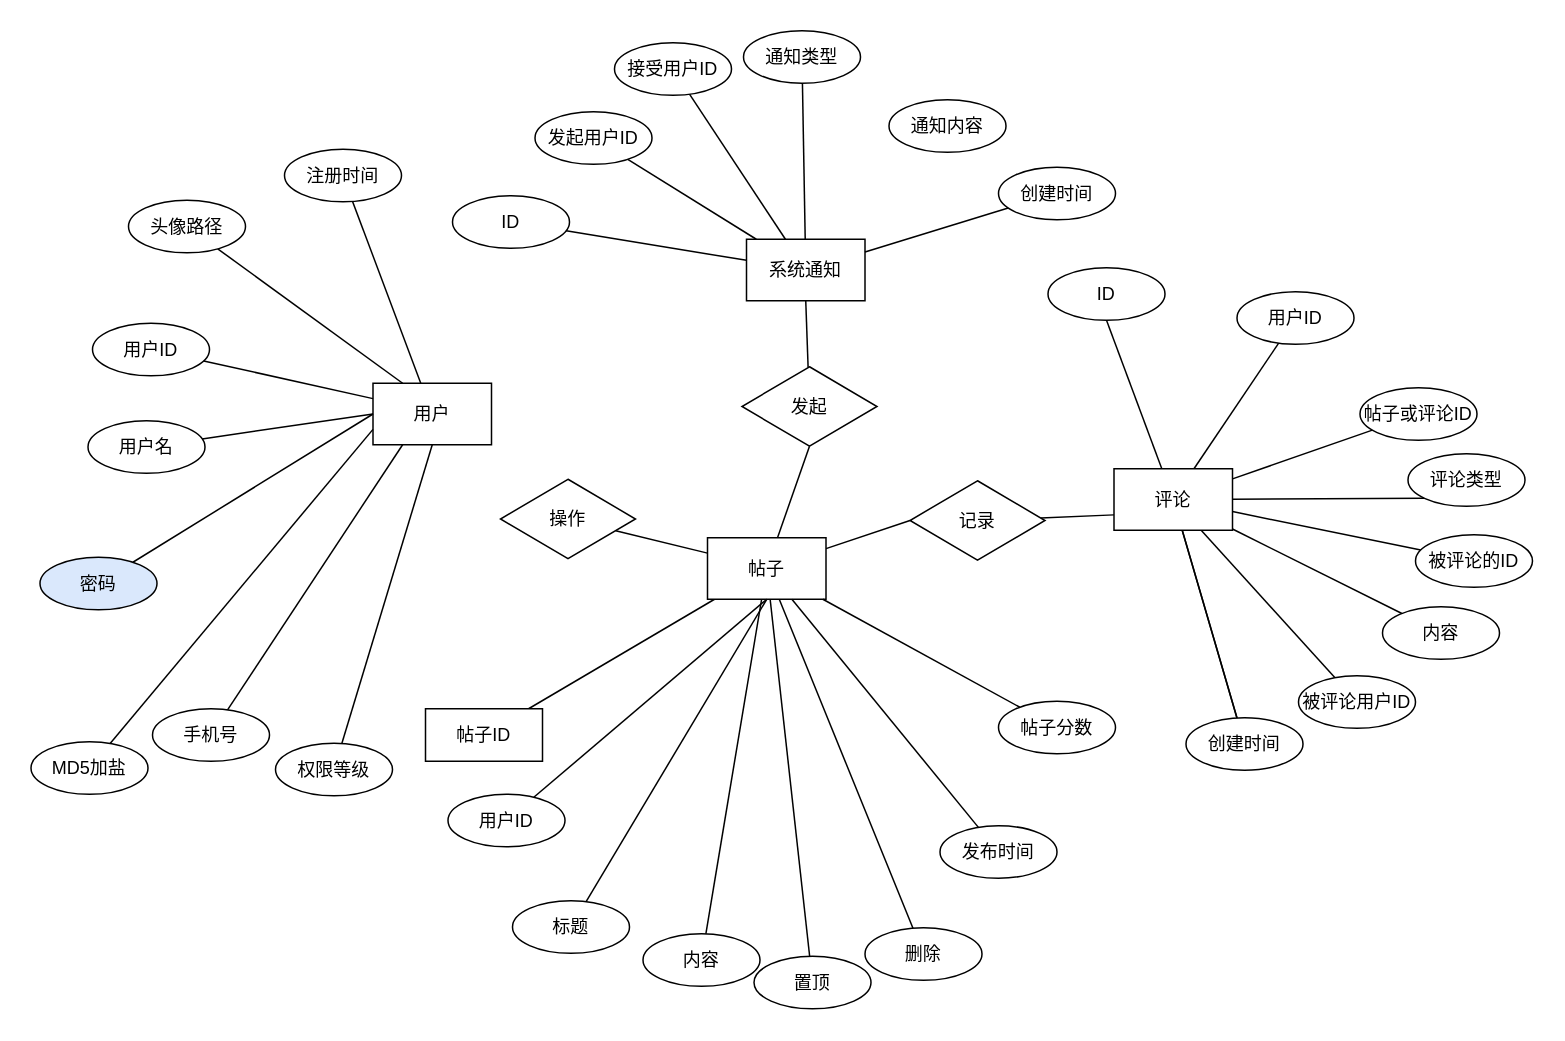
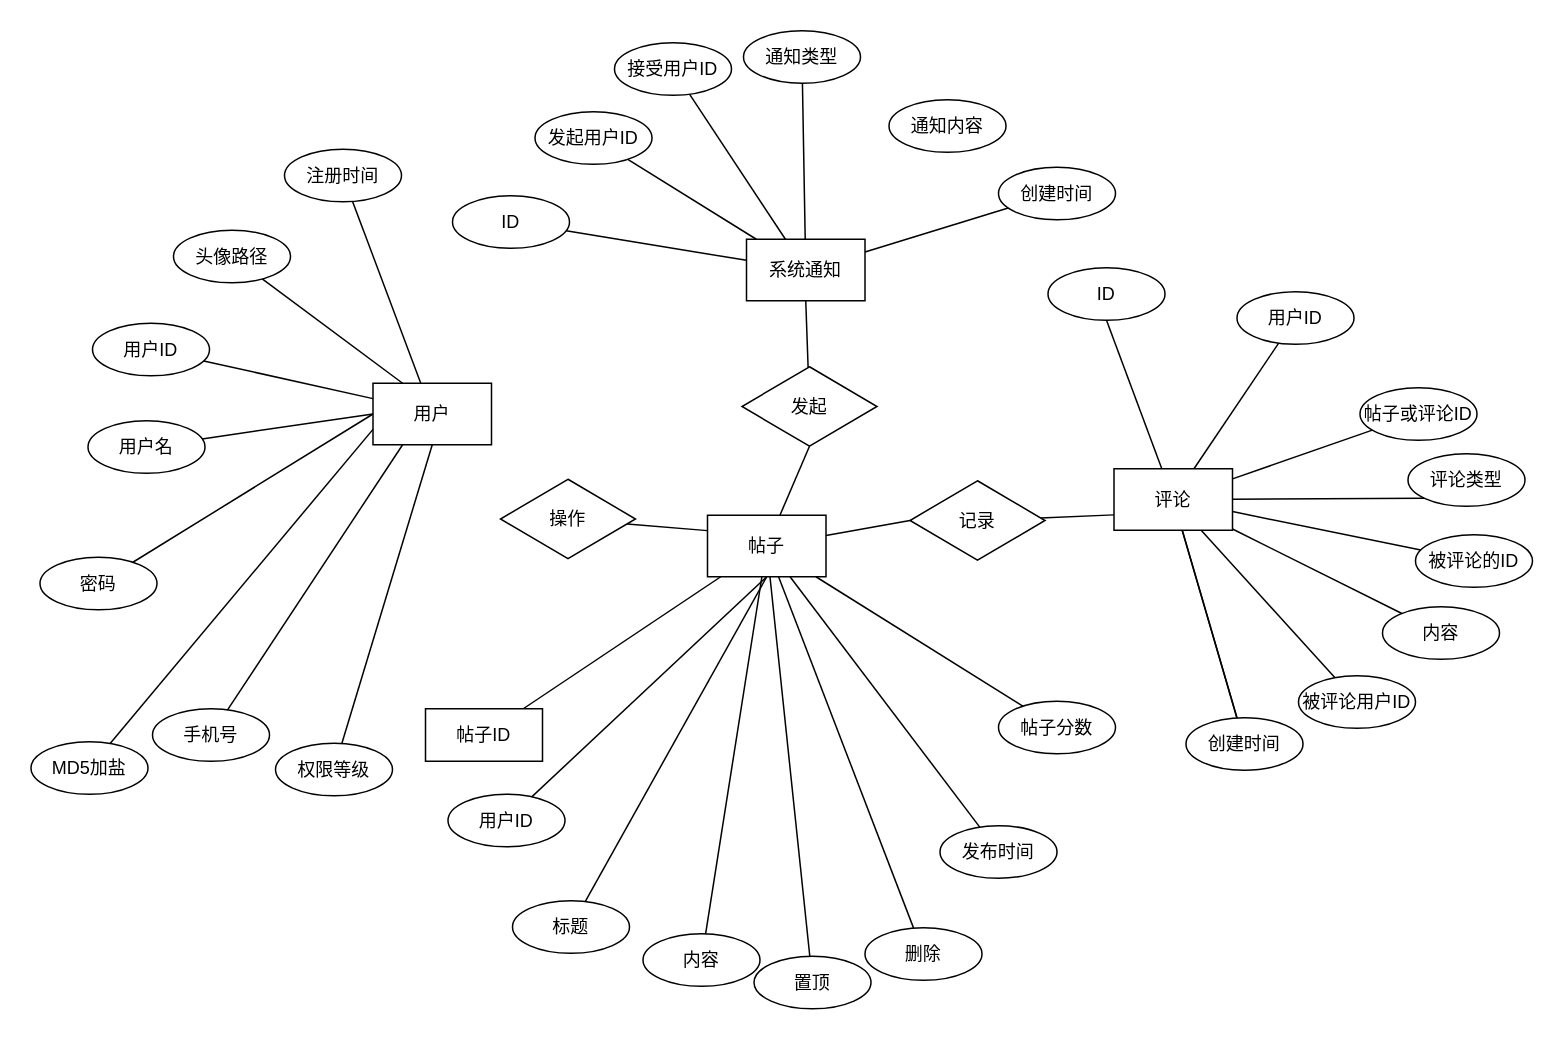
(187, 227) -> (232, 257)
(767, 569) -> (767, 546)
(98, 584) -> (98, 584)
